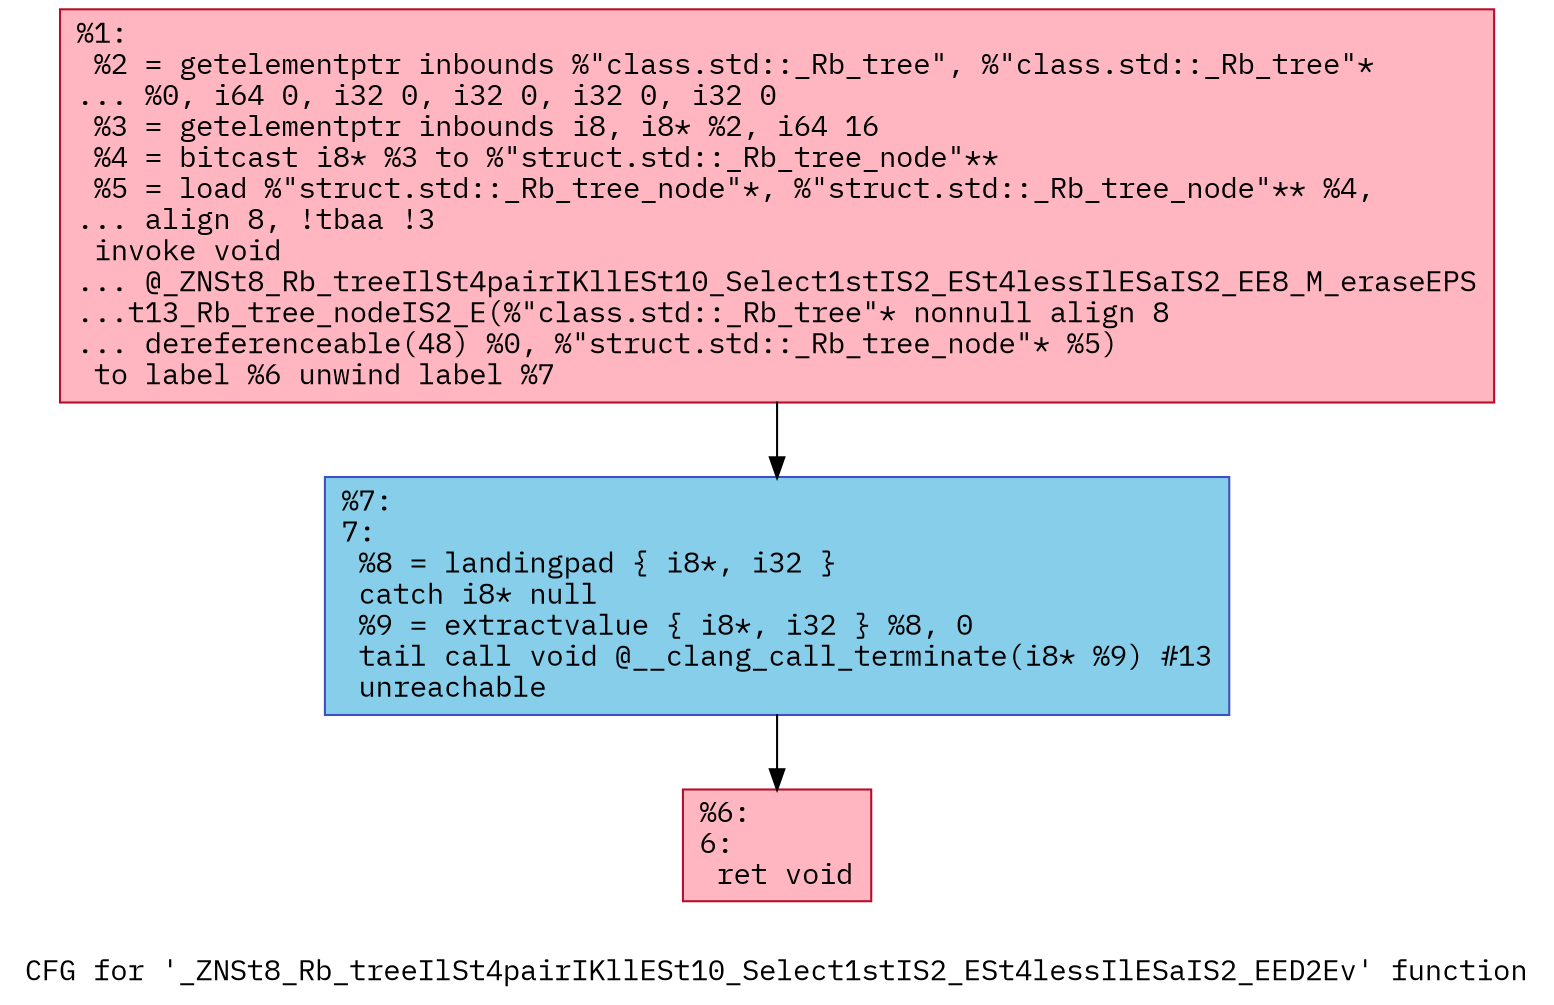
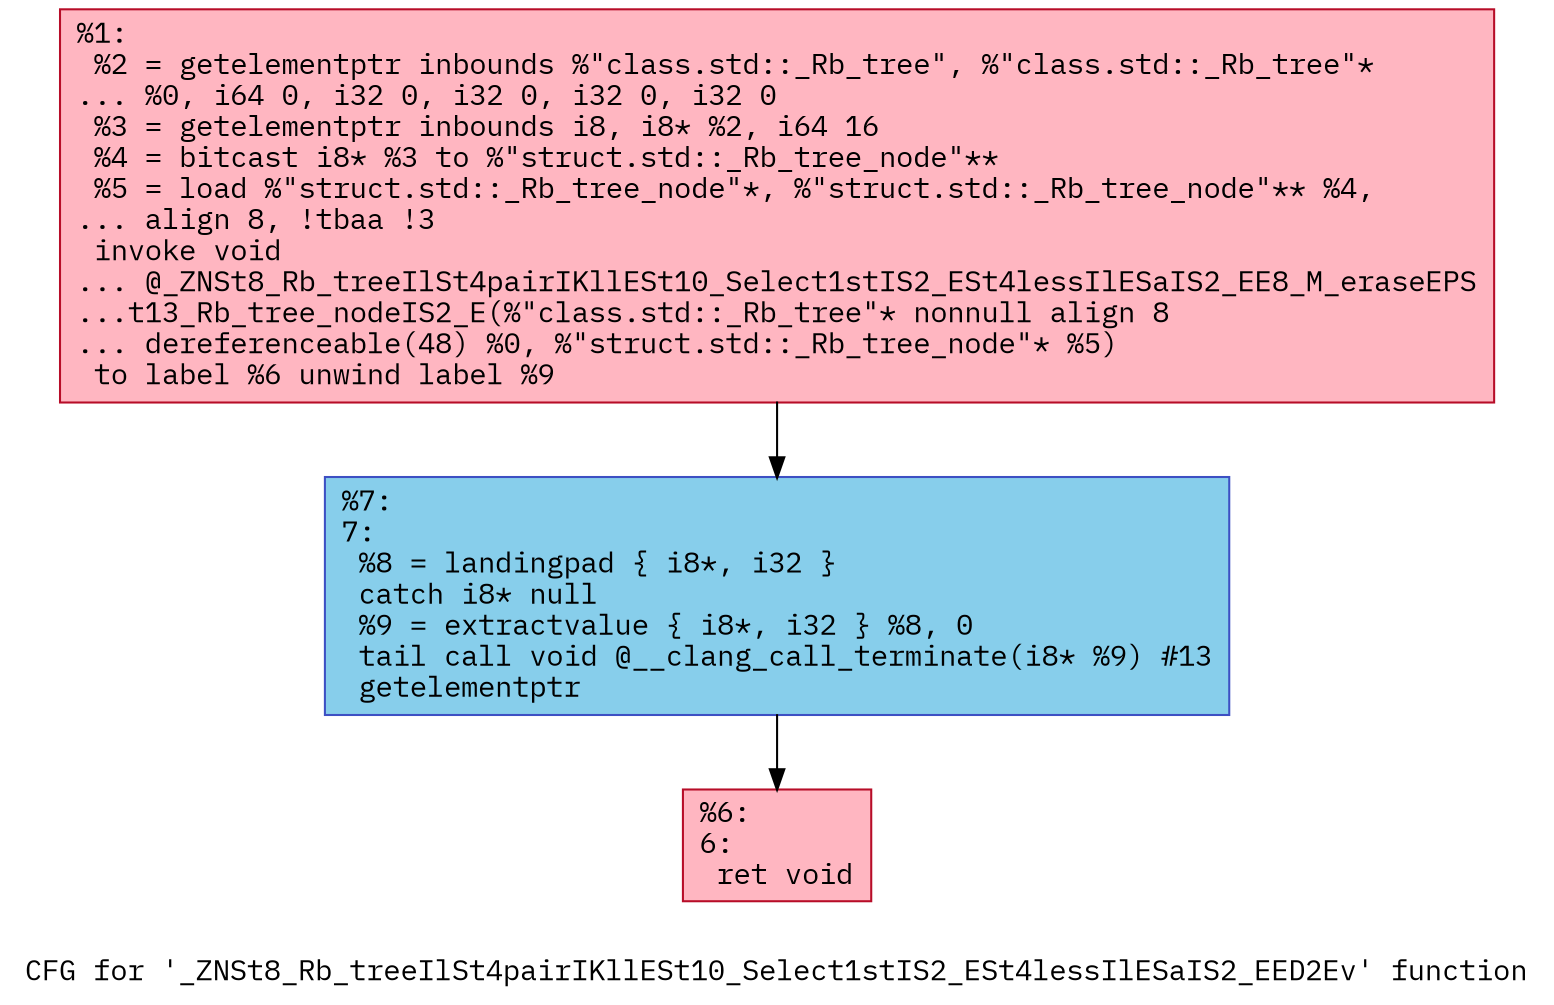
(317, 376) -> (317, 376)
(445, 688) -> (461, 688)
